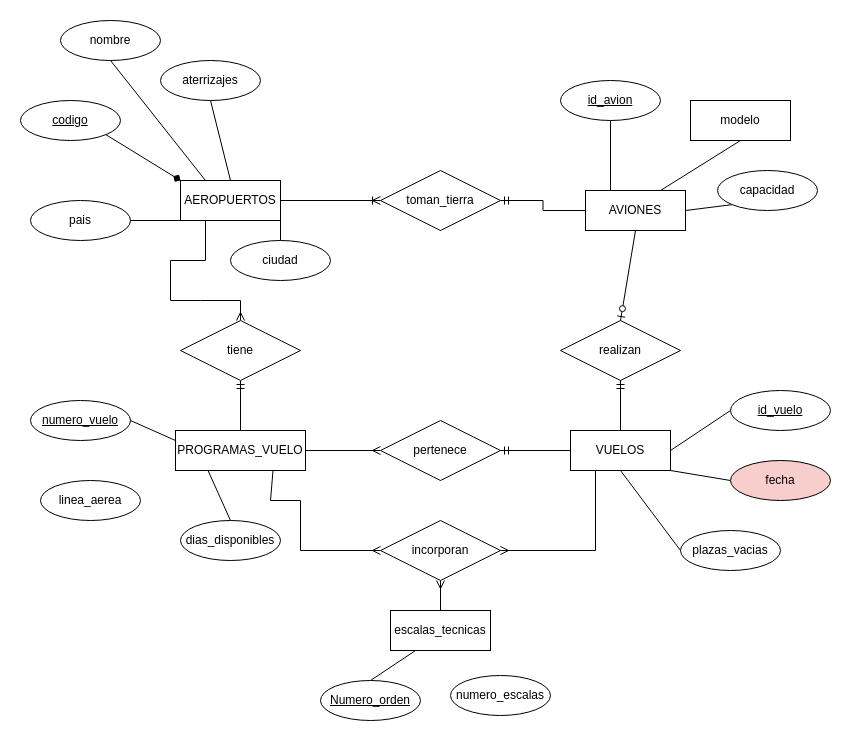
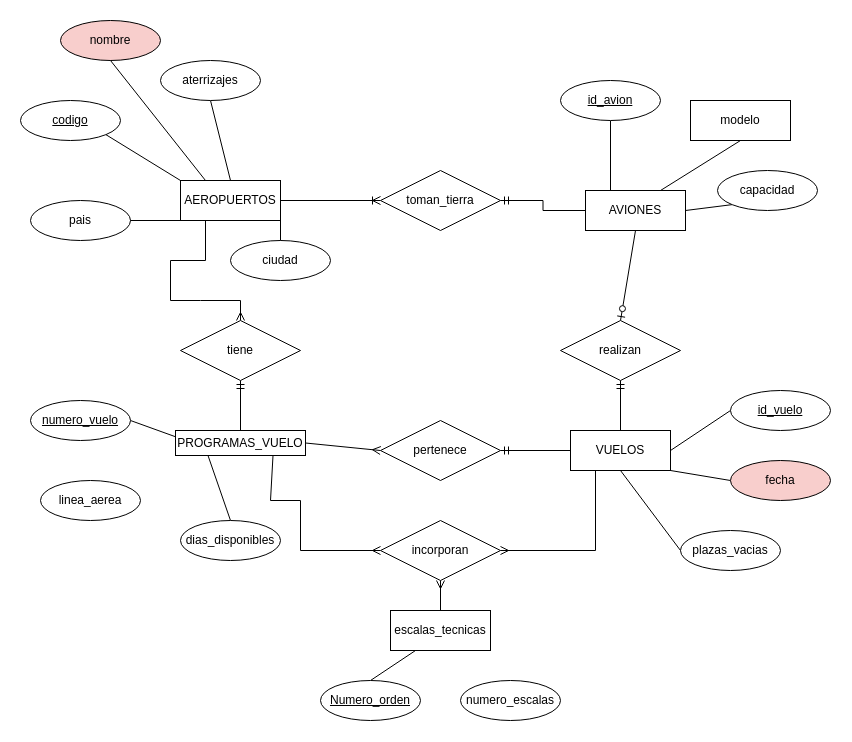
(111, 41) -> (111, 41)
(173, 176) -> (176, 178)
(241, 451) -> (241, 443)
(501, 696) -> (511, 701)
